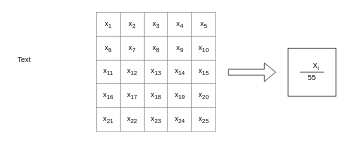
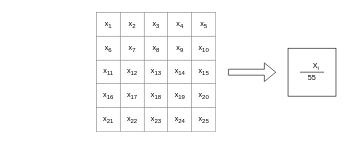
(24, 60) -> none
